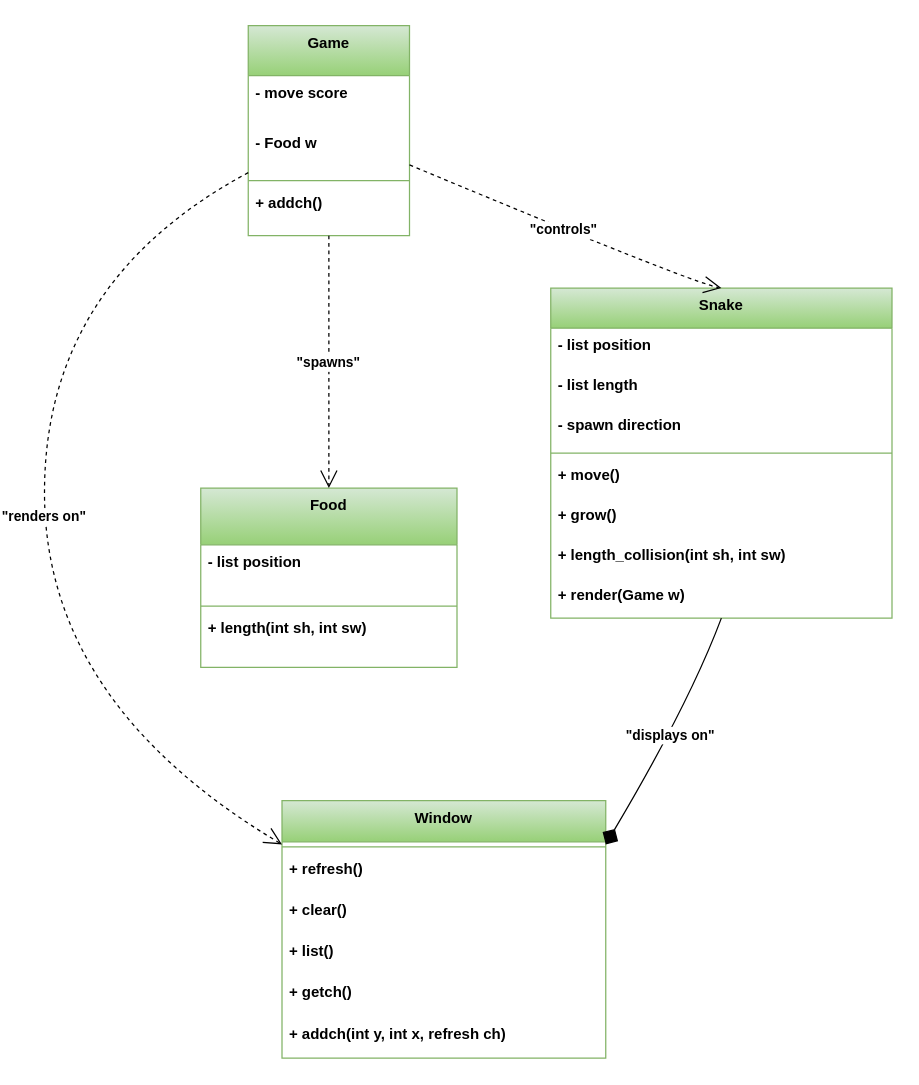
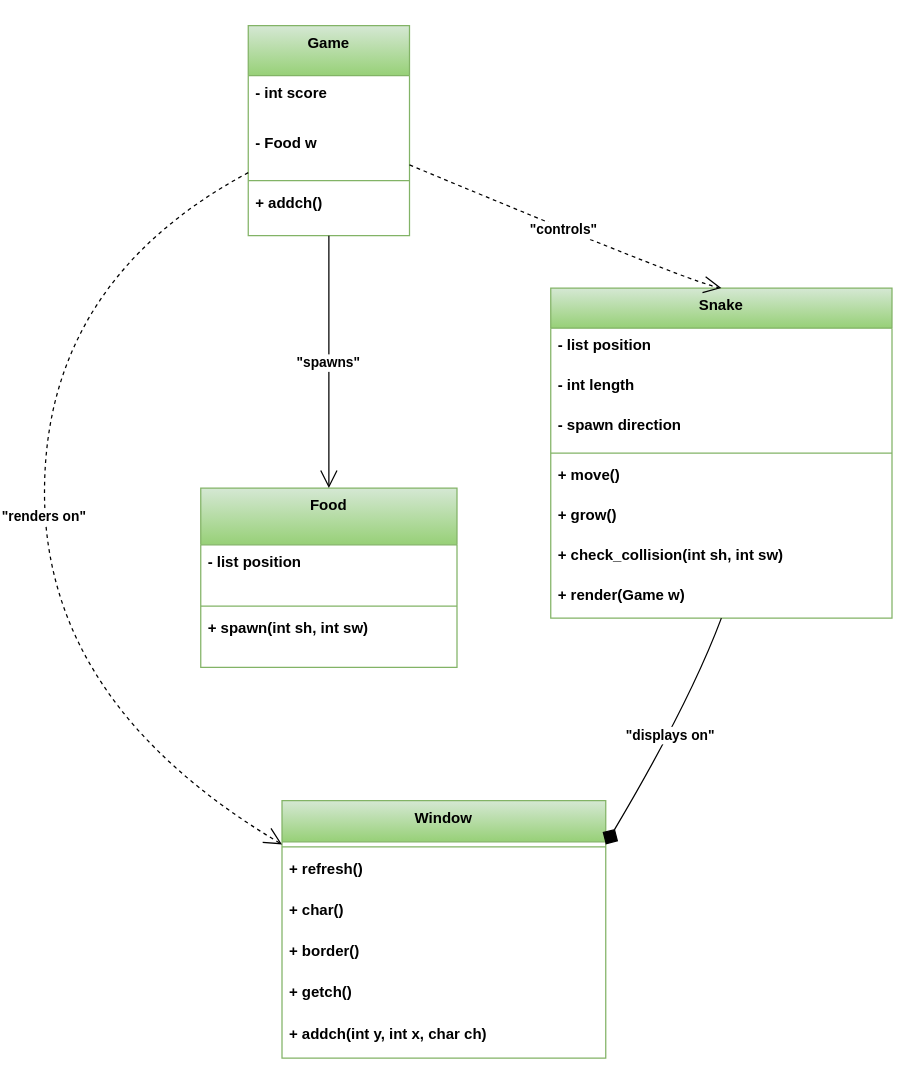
(302, 93) -> (295, 93)
(329, 297) -> (329, 297)
(602, 385) -> (600, 385)
(677, 555) -> (675, 555)
(293, 628) -> (290, 628)
(323, 910) -> (320, 910)
(317, 951) -> (329, 951)
(408, 1034) -> (395, 1034)
